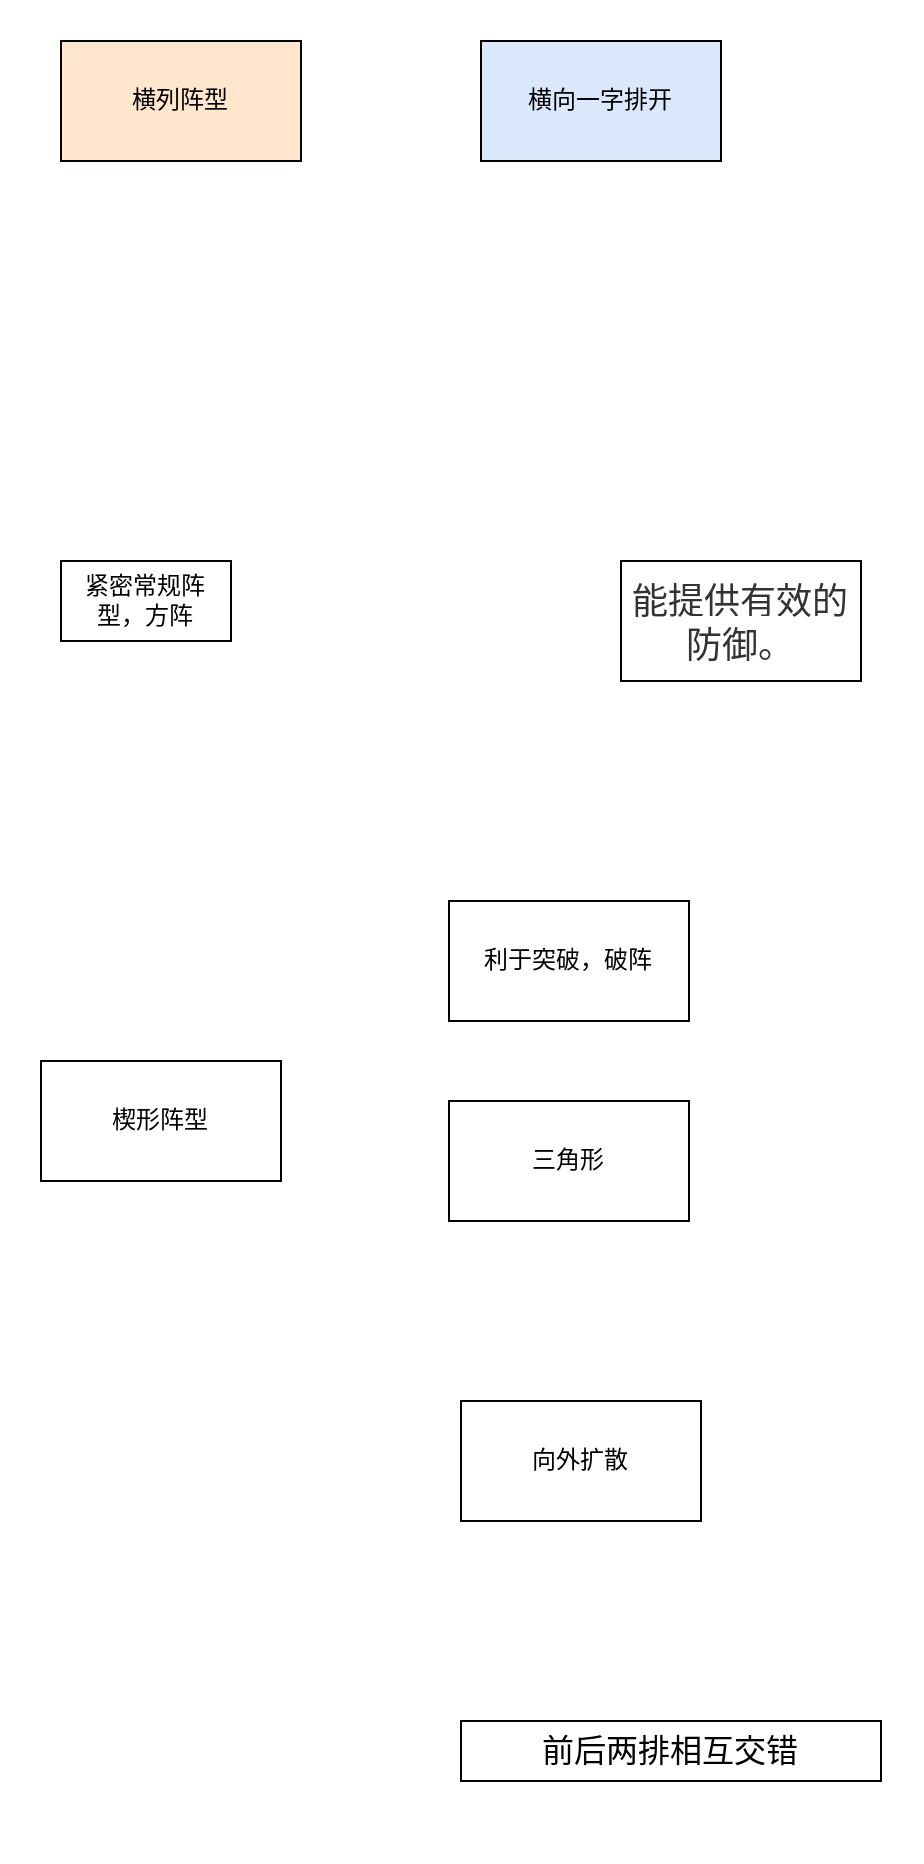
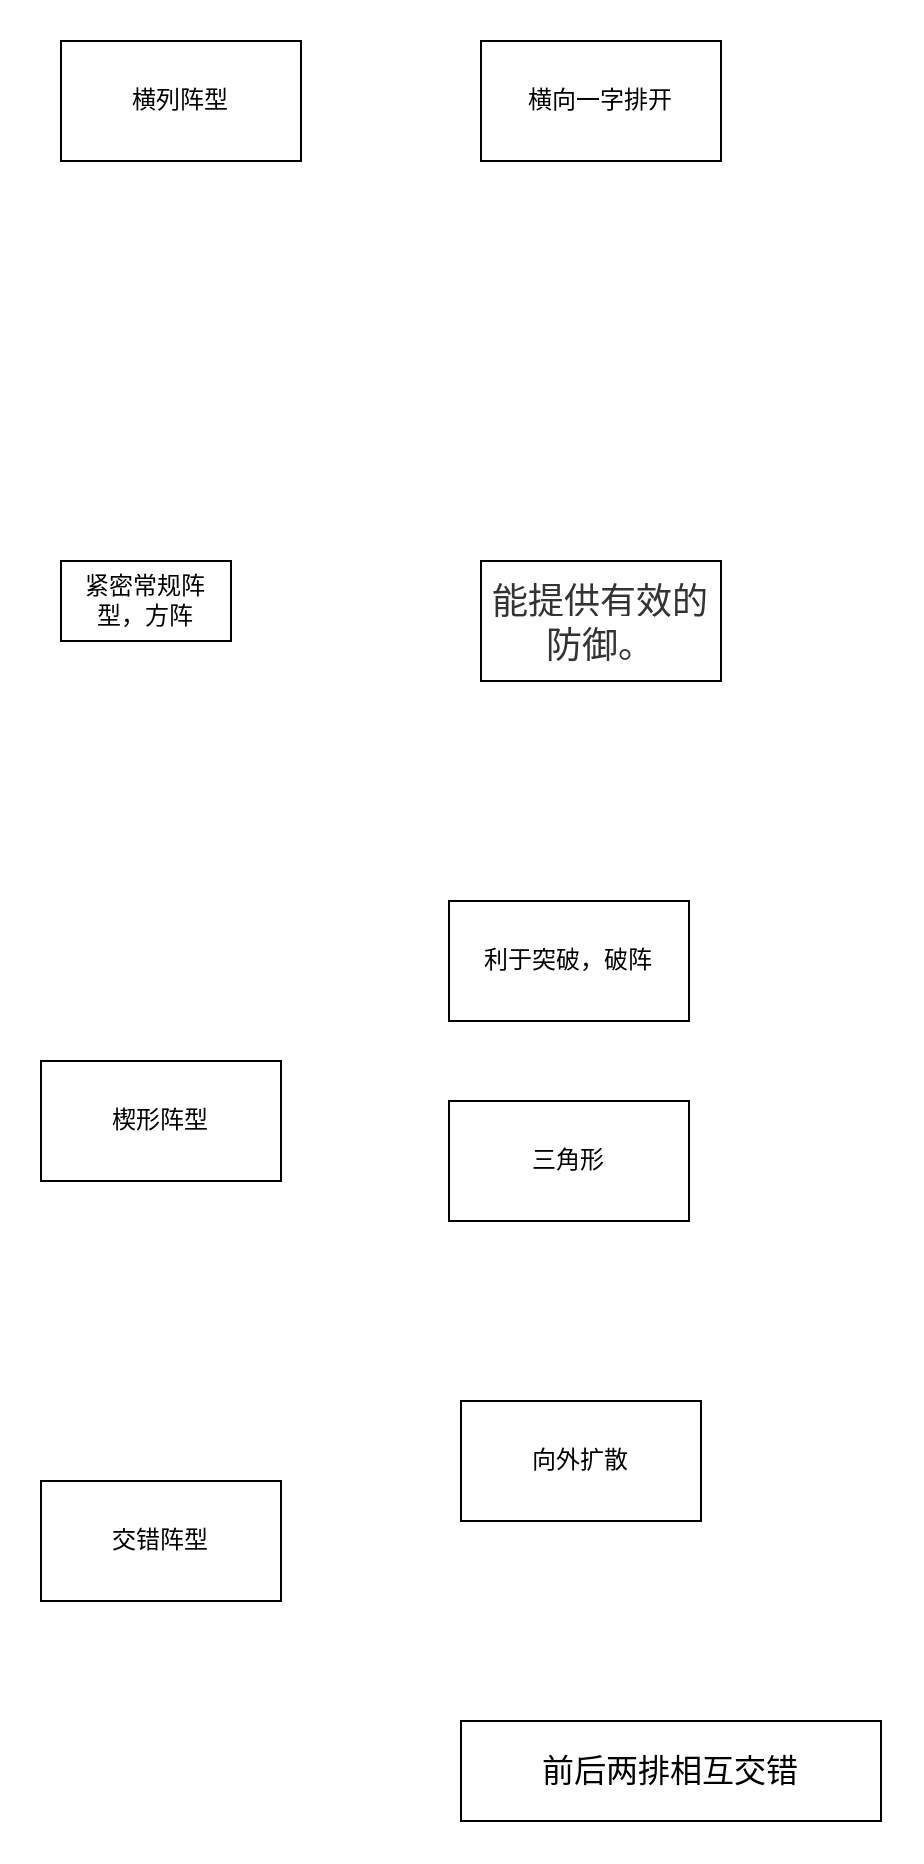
(181, 101) -> (181, 101)
(601, 101) -> (601, 101)
(741, 621) -> (601, 621)
none -> (161, 1541)
(671, 1751) -> (671, 1771)
